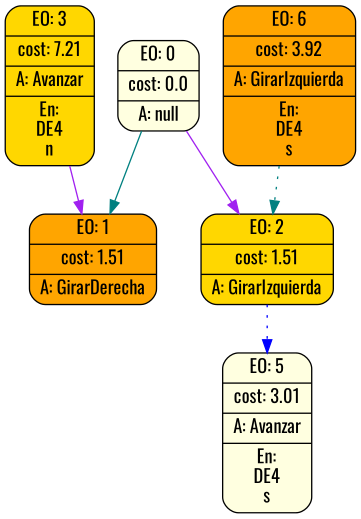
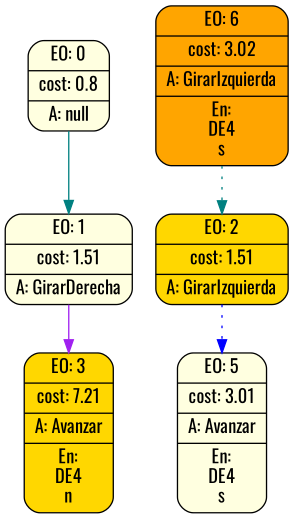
(289, 50) -> (222, 50)
(158, 85) -> (69, 85)
(209, 167) -> none
(74, 184) -> (69, 322)
(93, 259) -> (69, 259)
